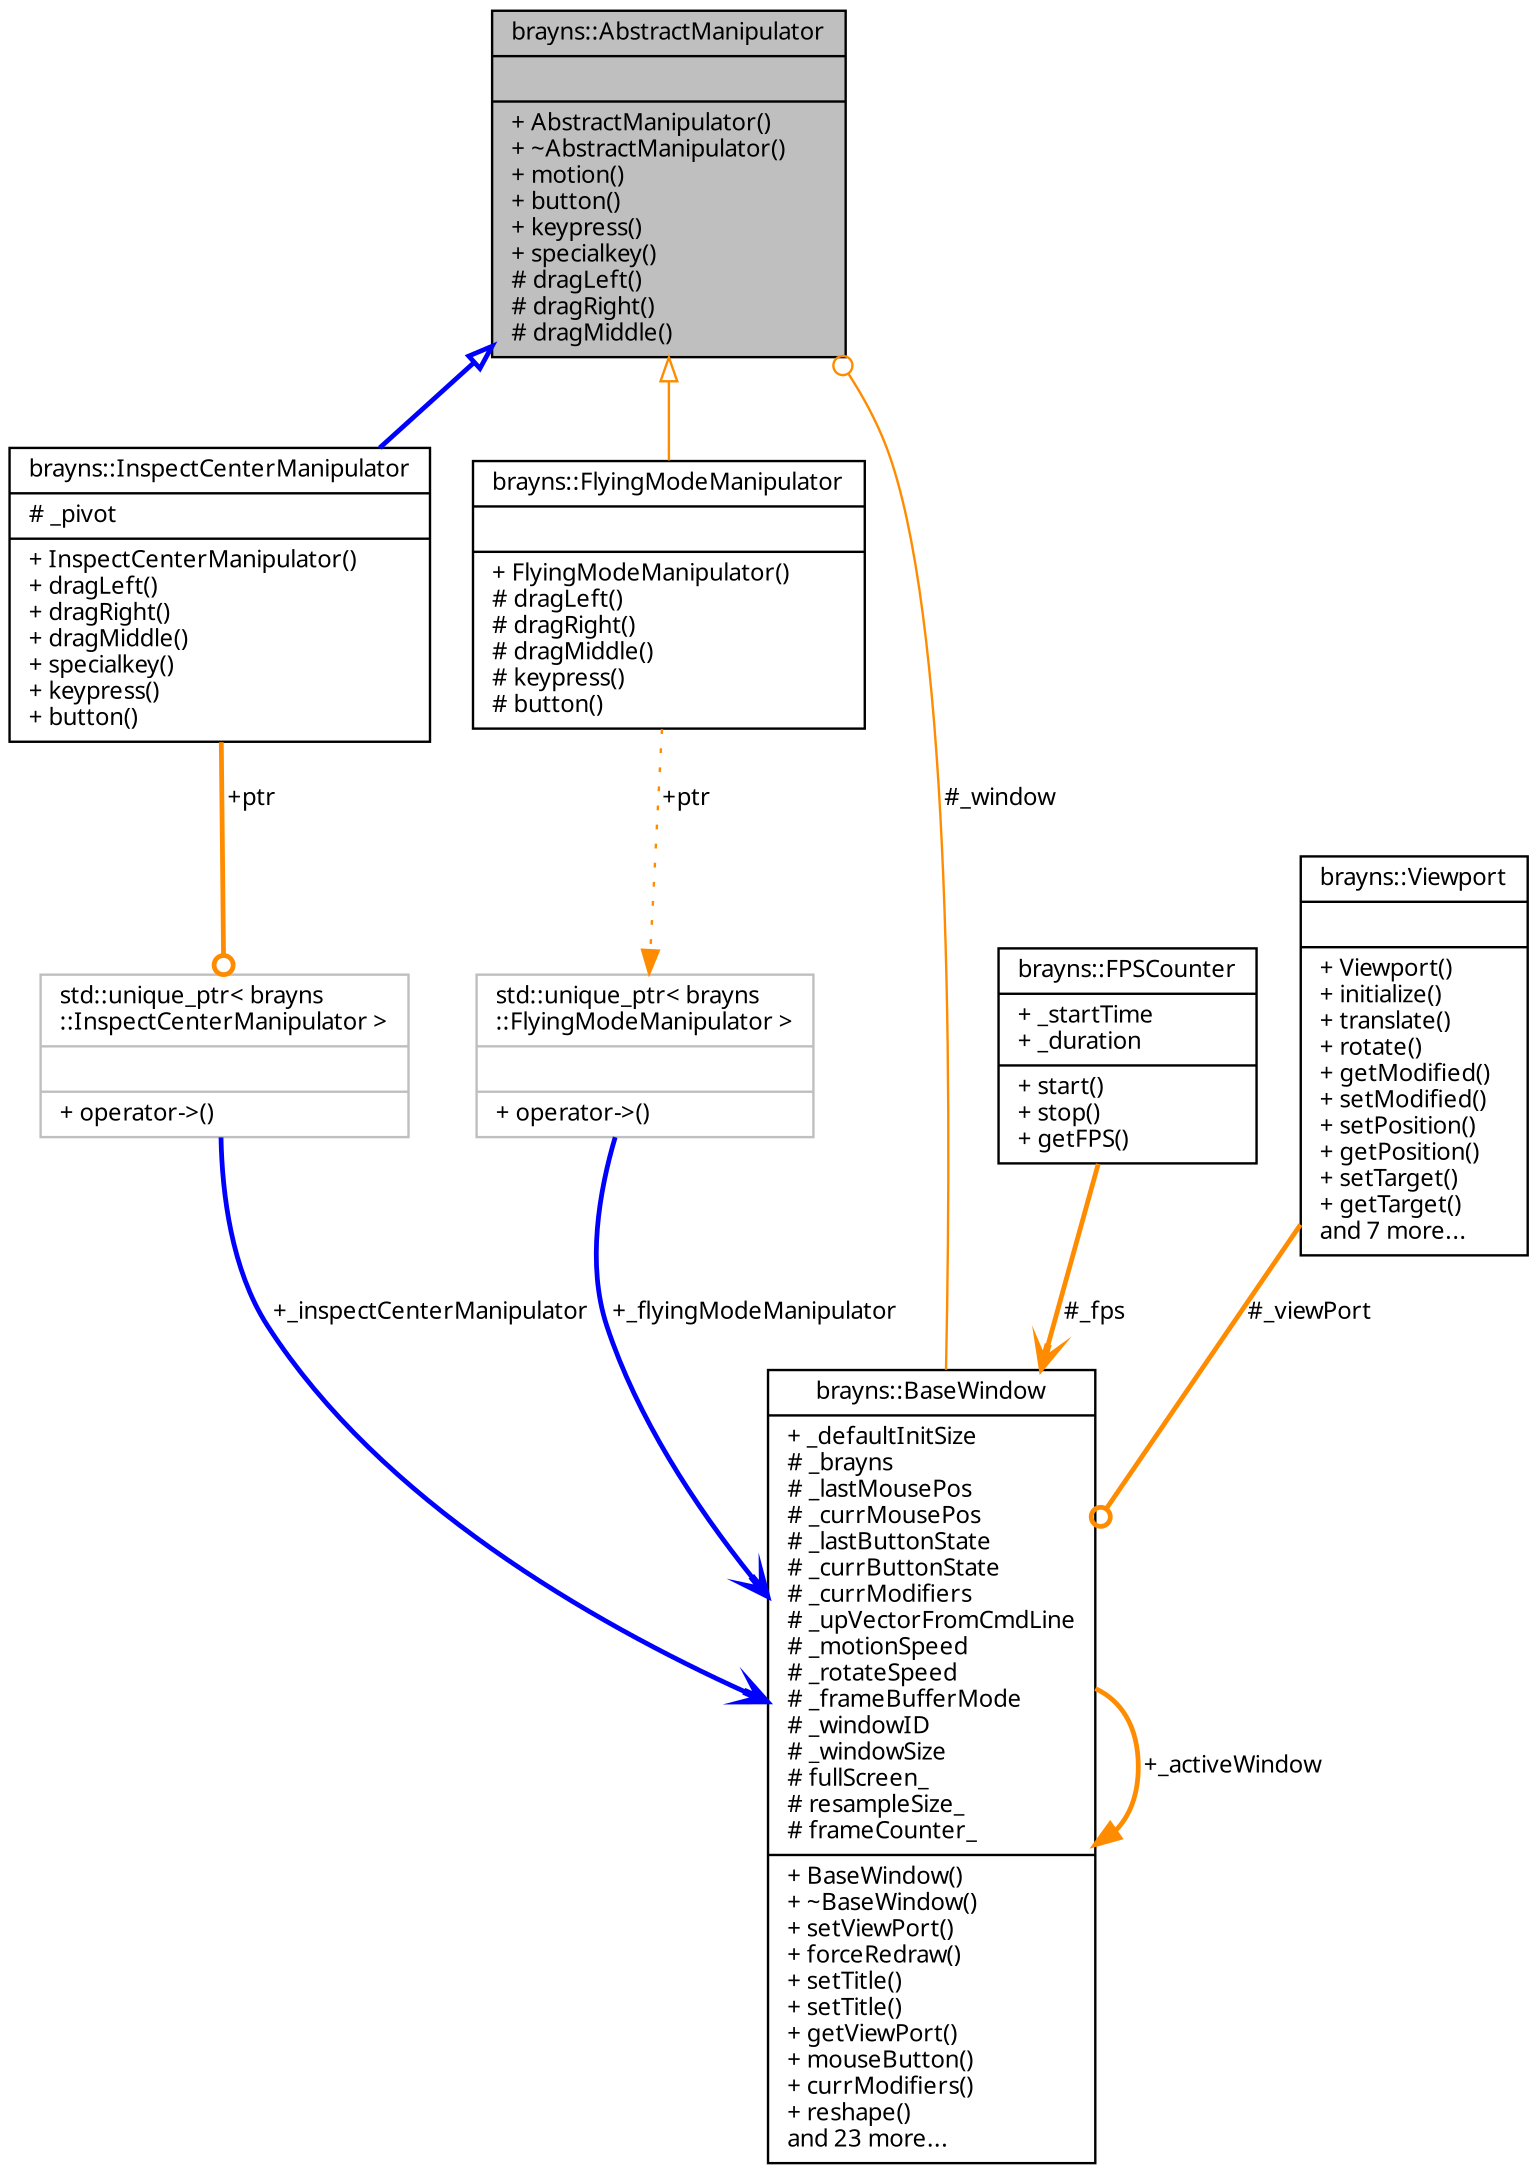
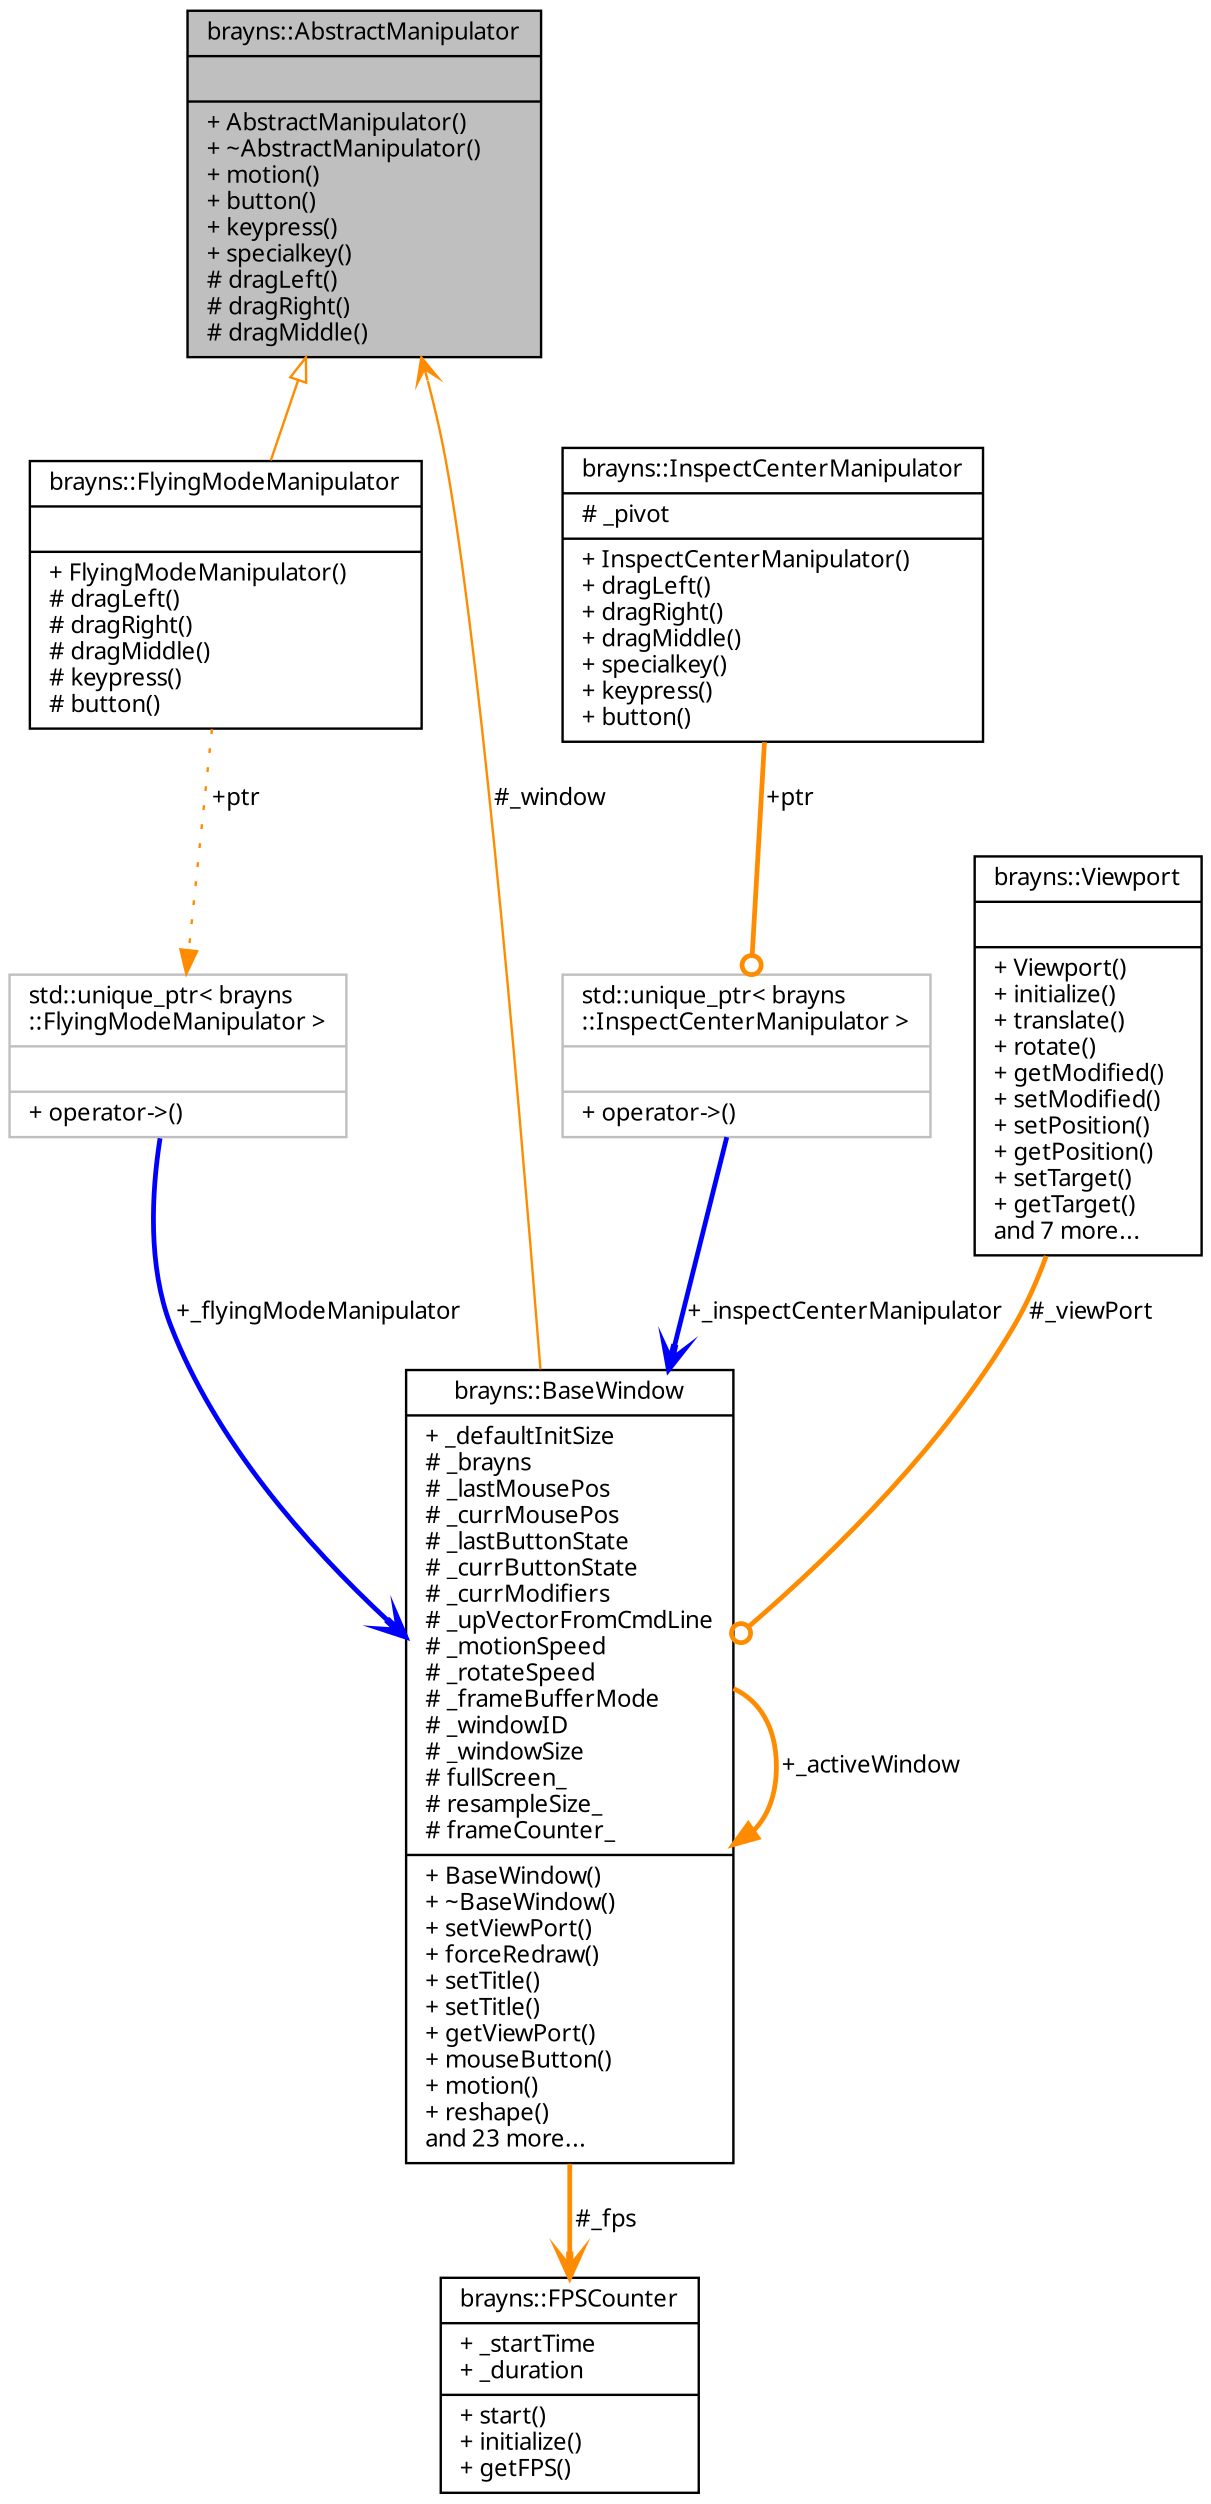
(427, 405) -> none
(943, 865) -> (497, 874)
(1059, 1113) -> (522, 2443)
(1073, 1255) -> (570, 2209)
(882, 2087) -> (483, 2087)
